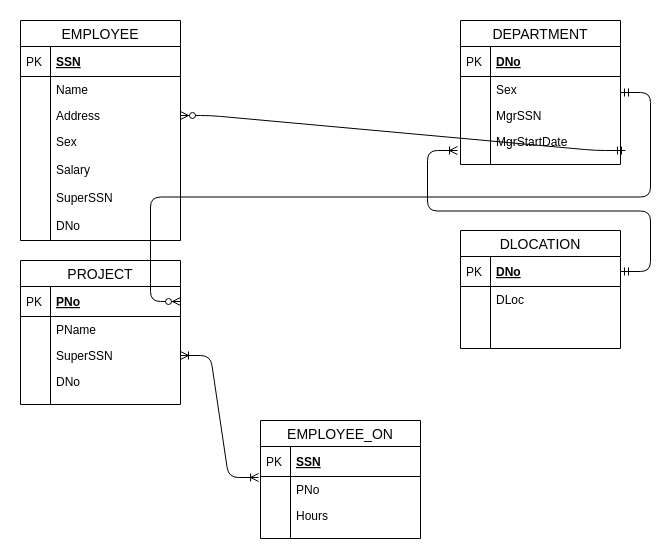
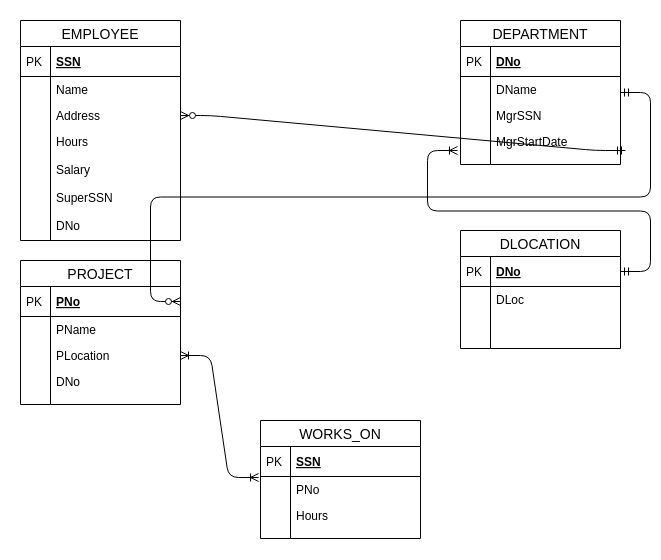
(506, 90) -> (513, 90)
(66, 142) -> (73, 142)
(83, 356) -> (85, 356)
(340, 434) -> (340, 434)
